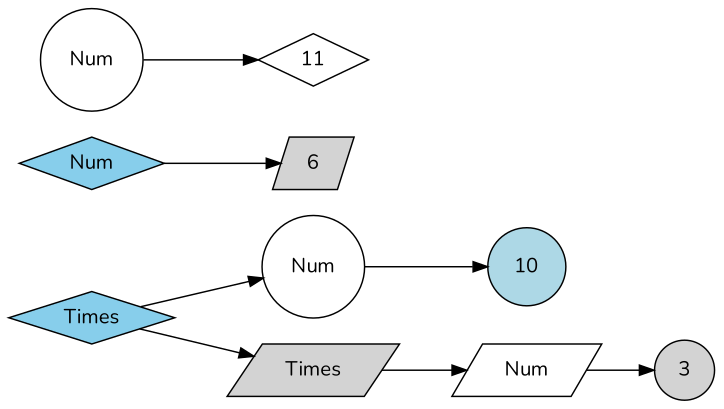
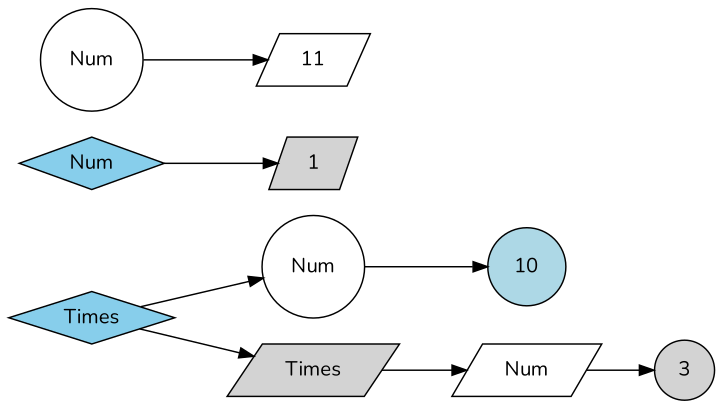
(313, 60) -> (313, 60)
(313, 163) -> (313, 163)
